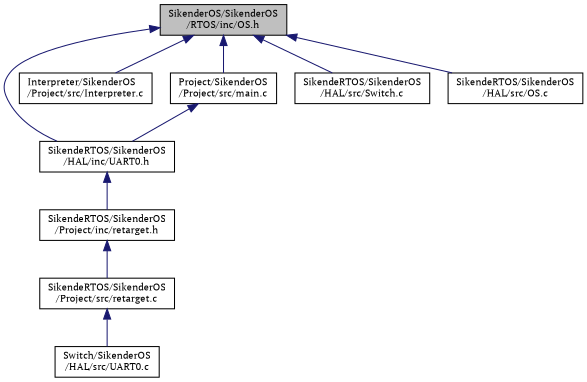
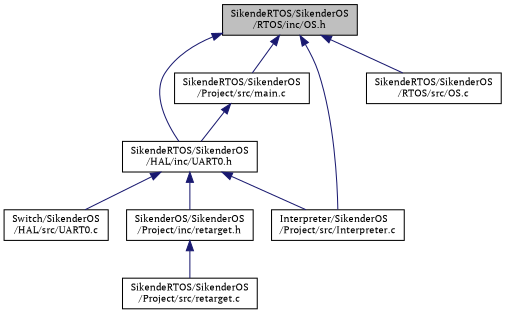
(224, 20) -> (290, 20)
(224, 88) -> (242, 88)
(362, 88) -> none
(515, 88) -> (434, 88)
none -> (269, 193)
(107, 225) -> (190, 225)
(107, 333) -> (118, 193)
